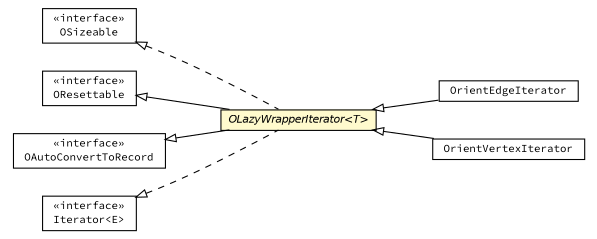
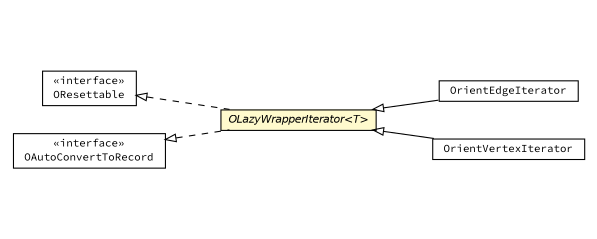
(89, 26) -> none
(188, 103) -> (188, 103)
(203, 134) -> (203, 134)
(89, 213) -> none
